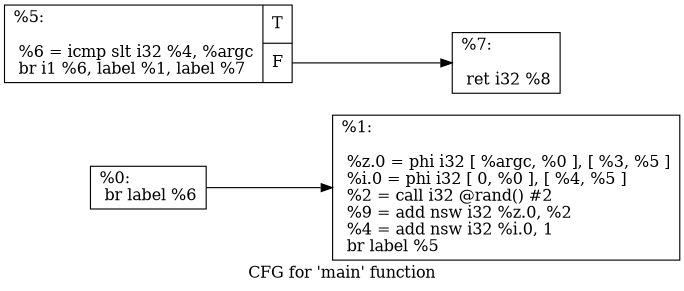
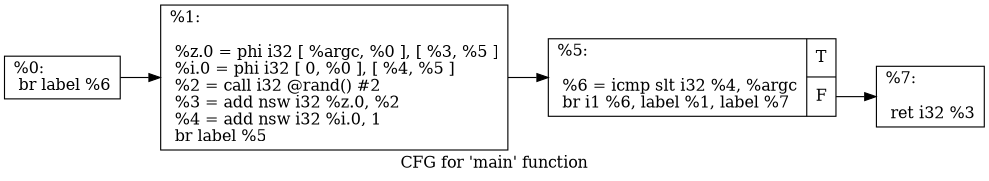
none -> (522, 78)
(506, 80) -> (930, 113)
(457, 213) -> (285, 103)
